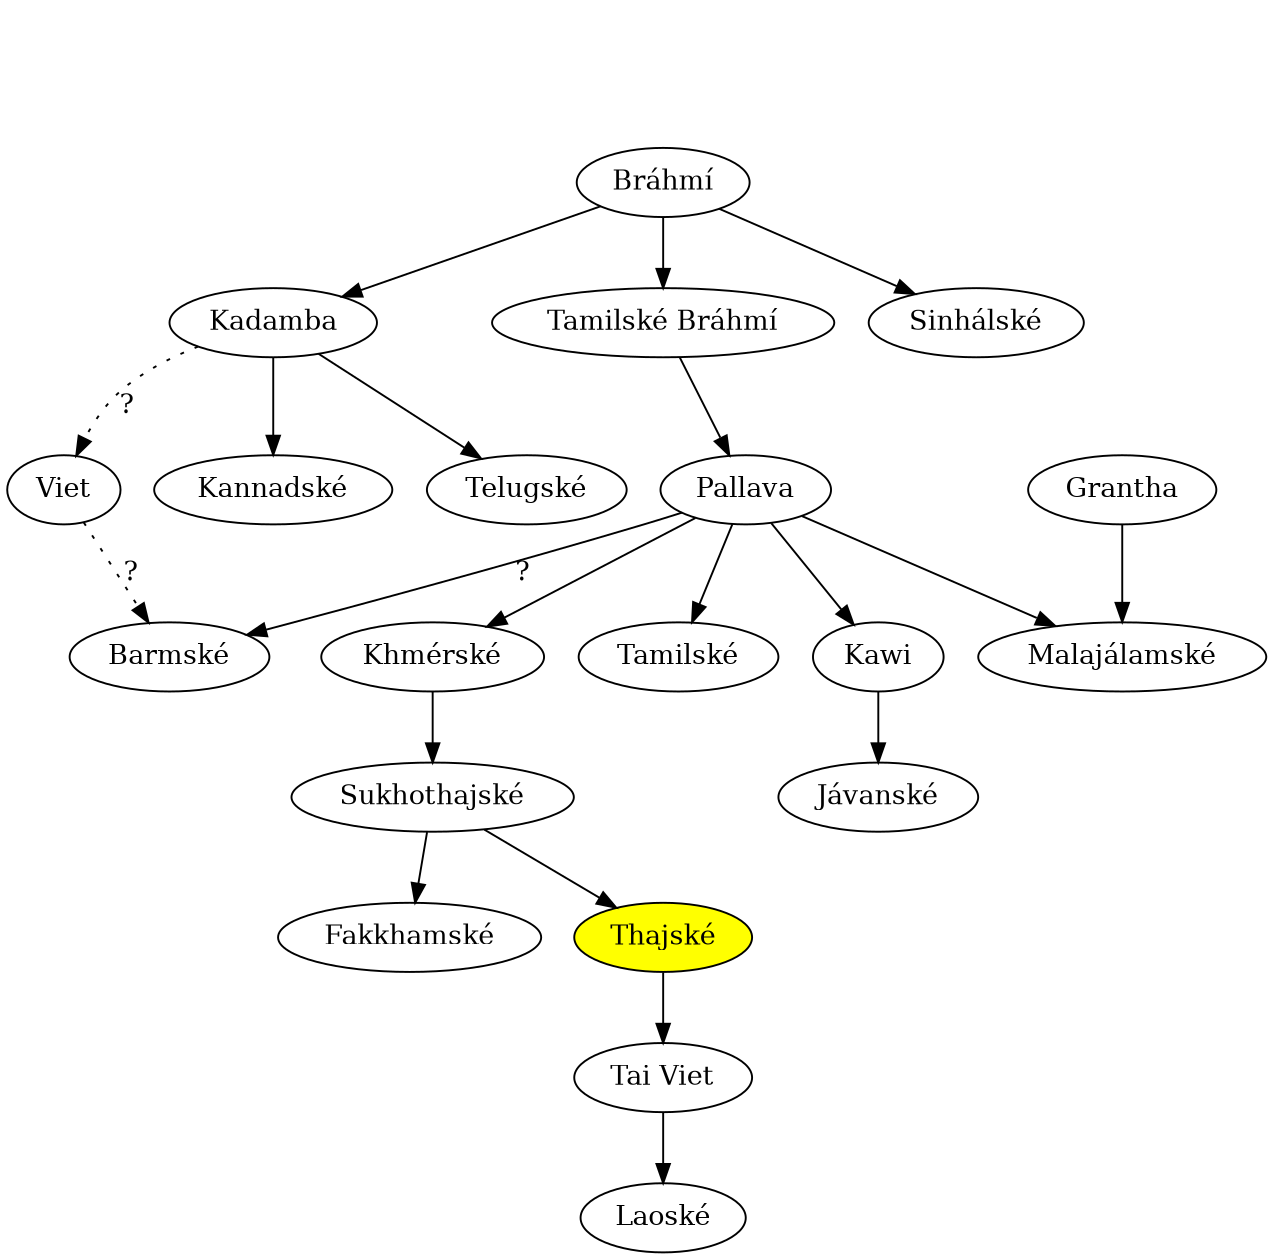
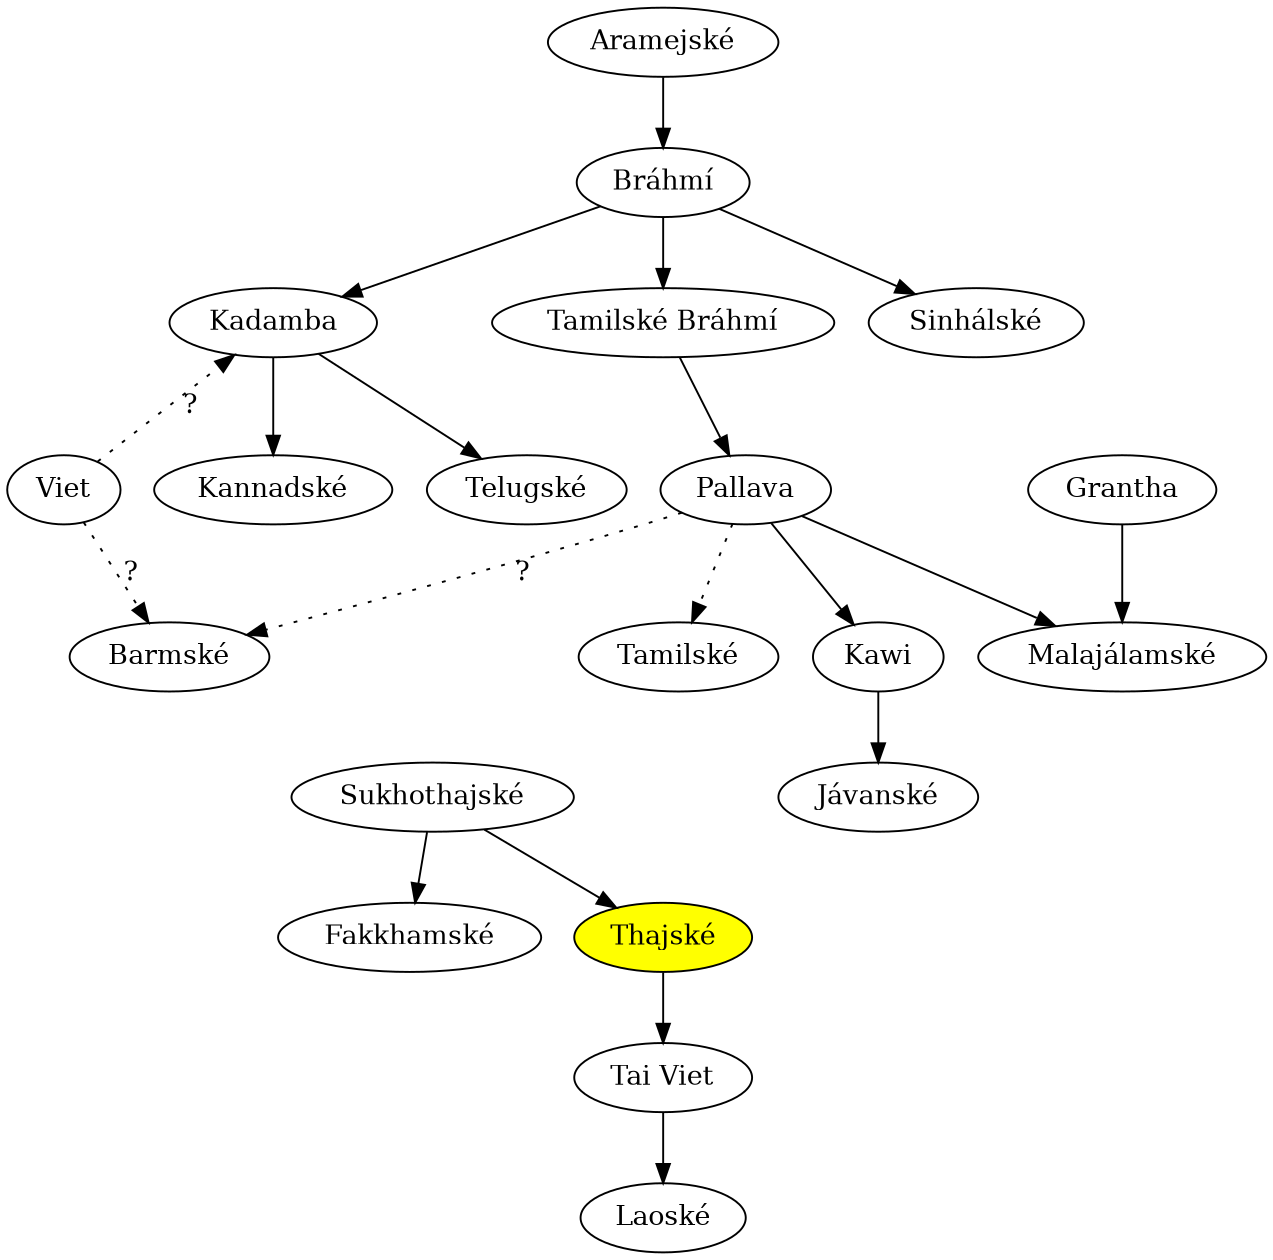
none -> (663, 42)
(132, 382) -> (158, 414)
(716, 564) -> (716, 564)
(474, 573) -> (474, 573)
(433, 657) -> none
